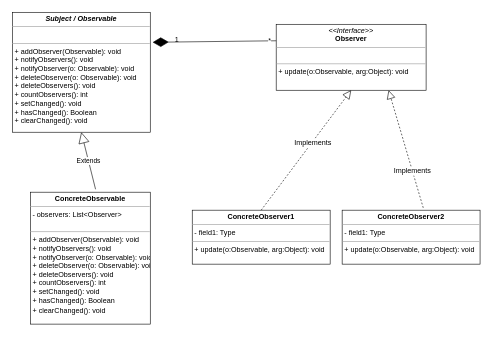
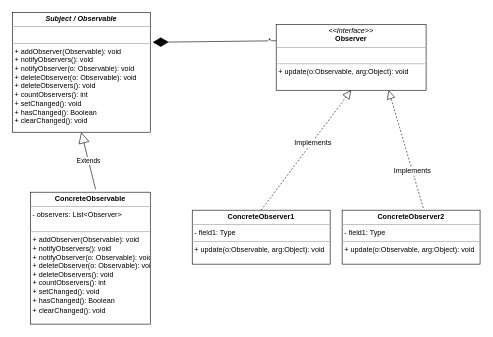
(177, 40) -> none
